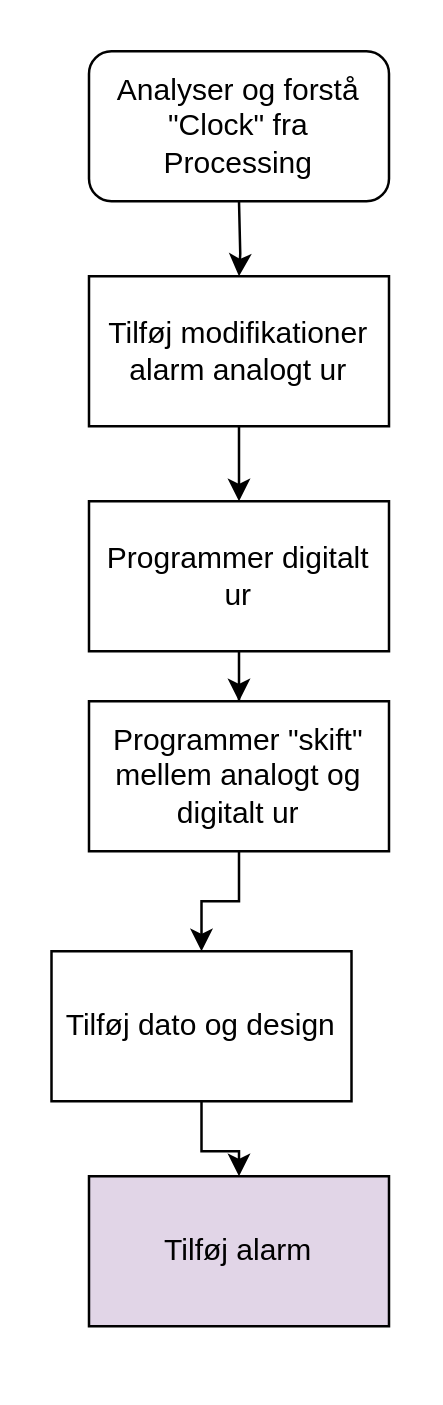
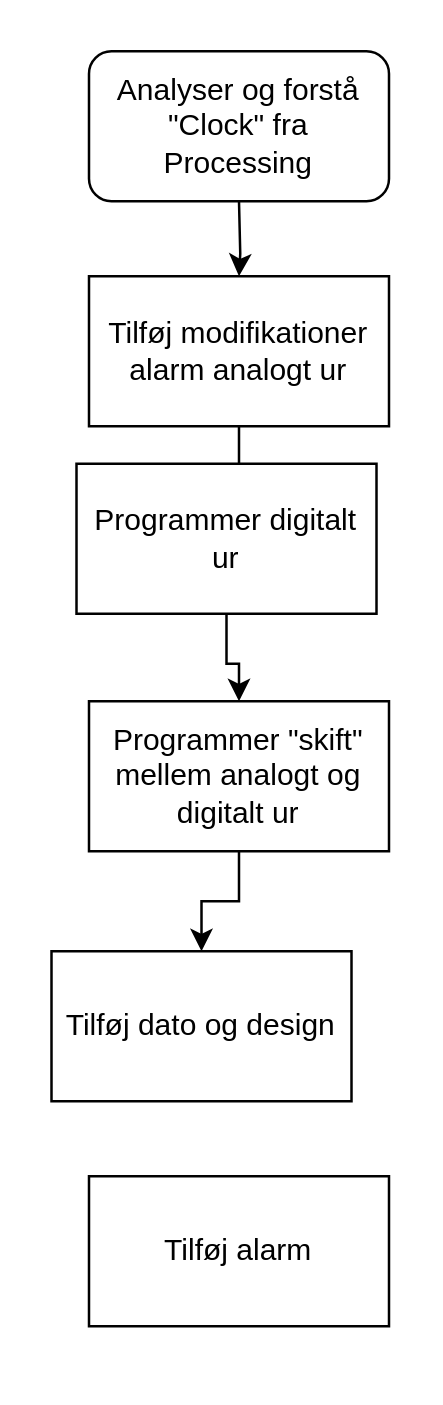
(239, 576) -> (226, 539)
(201, 1149) -> none
(239, 1251) -> (239, 1251)
